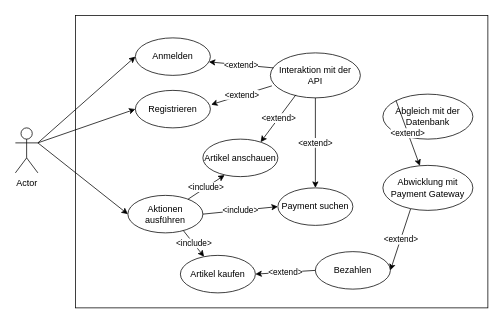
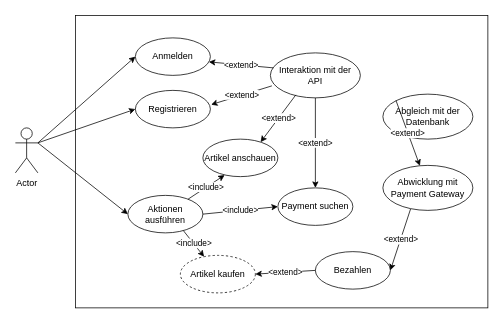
(218, 274) -> (218, 274)
